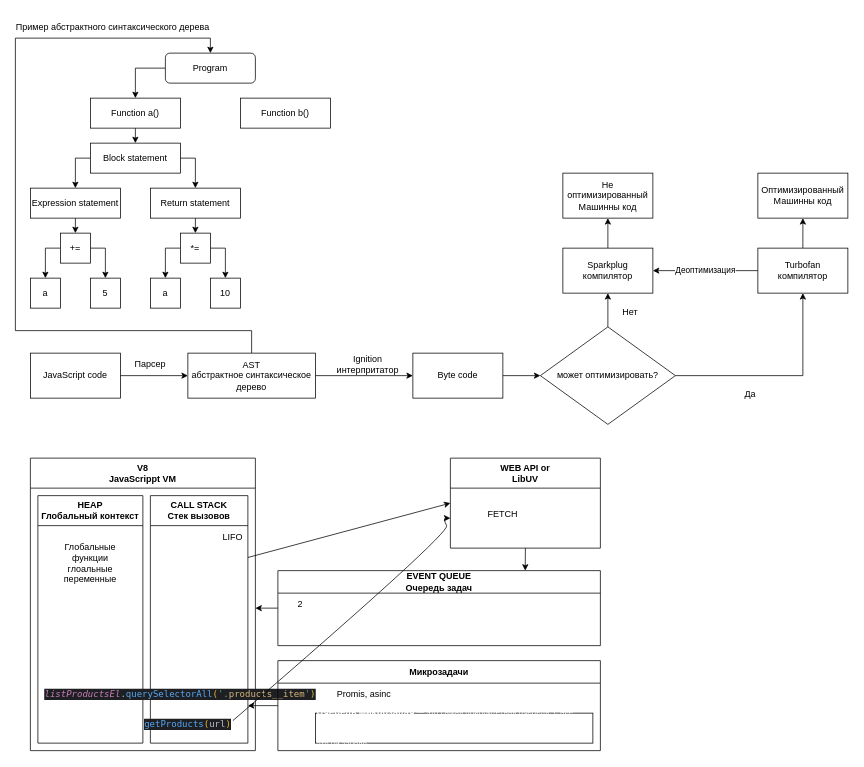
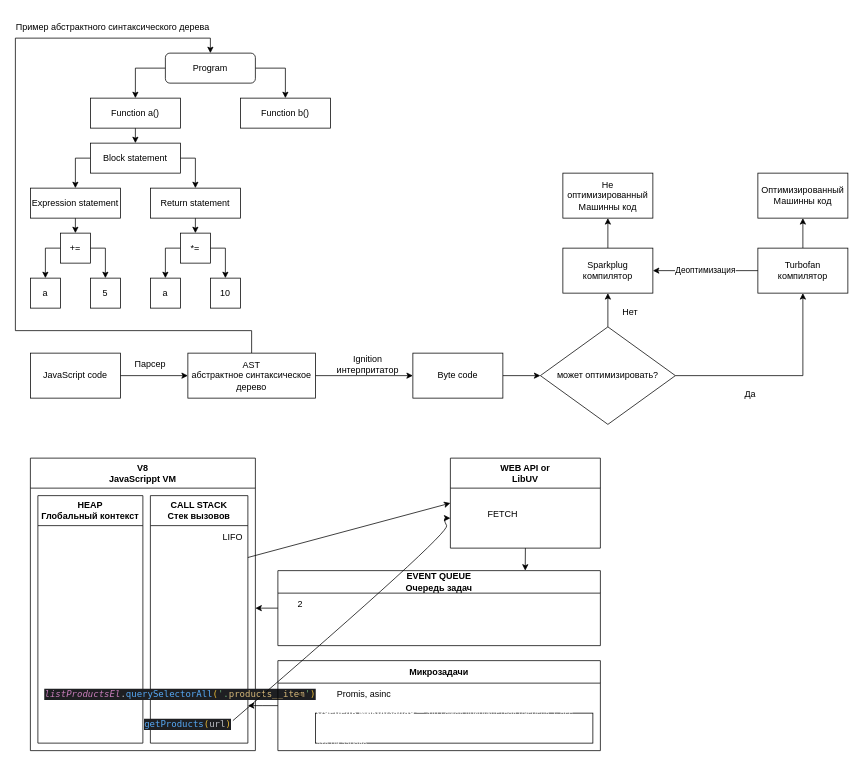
none -> (285, 79)
(90, 563) -> none
none -> (300, 694)
